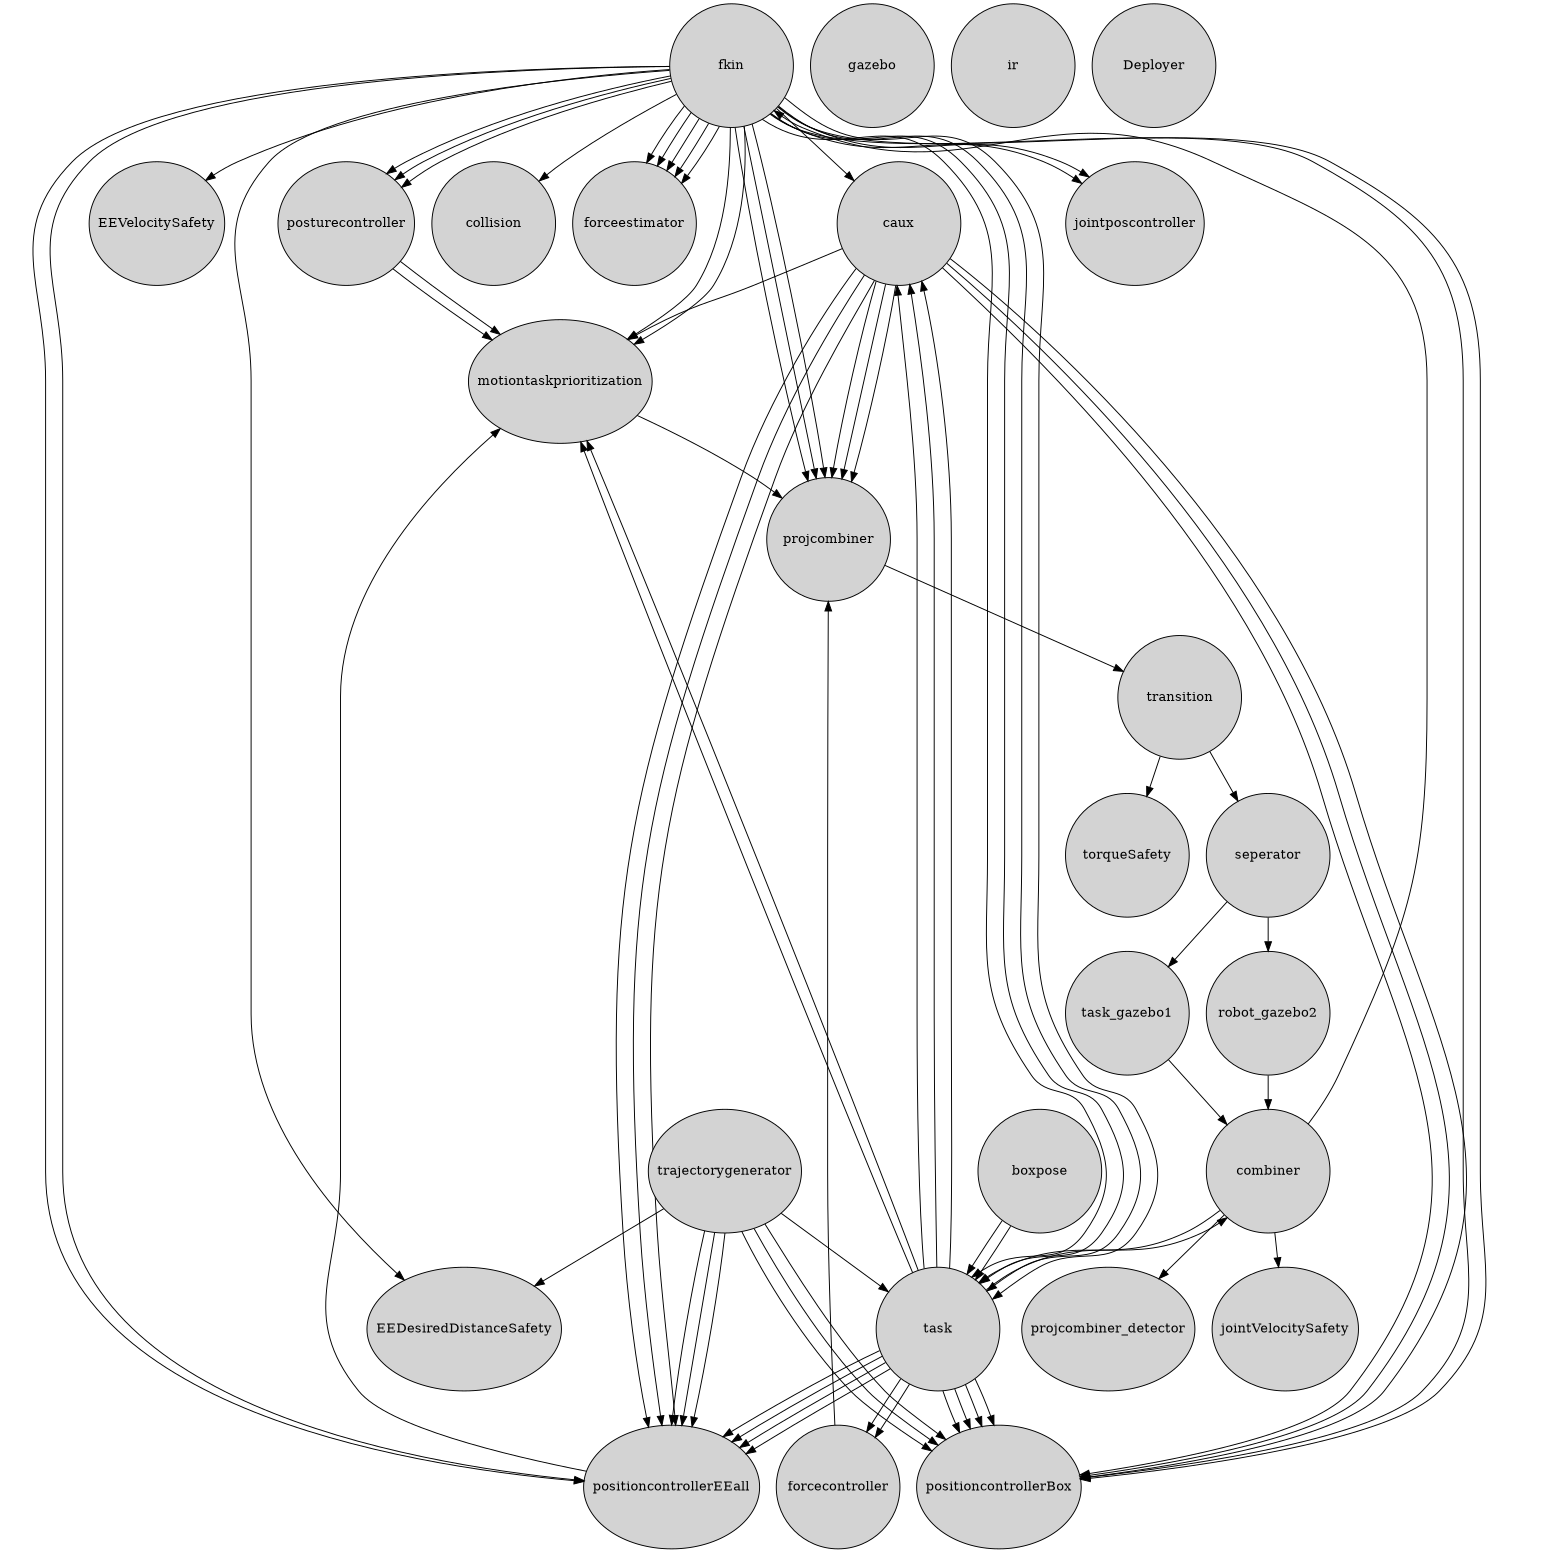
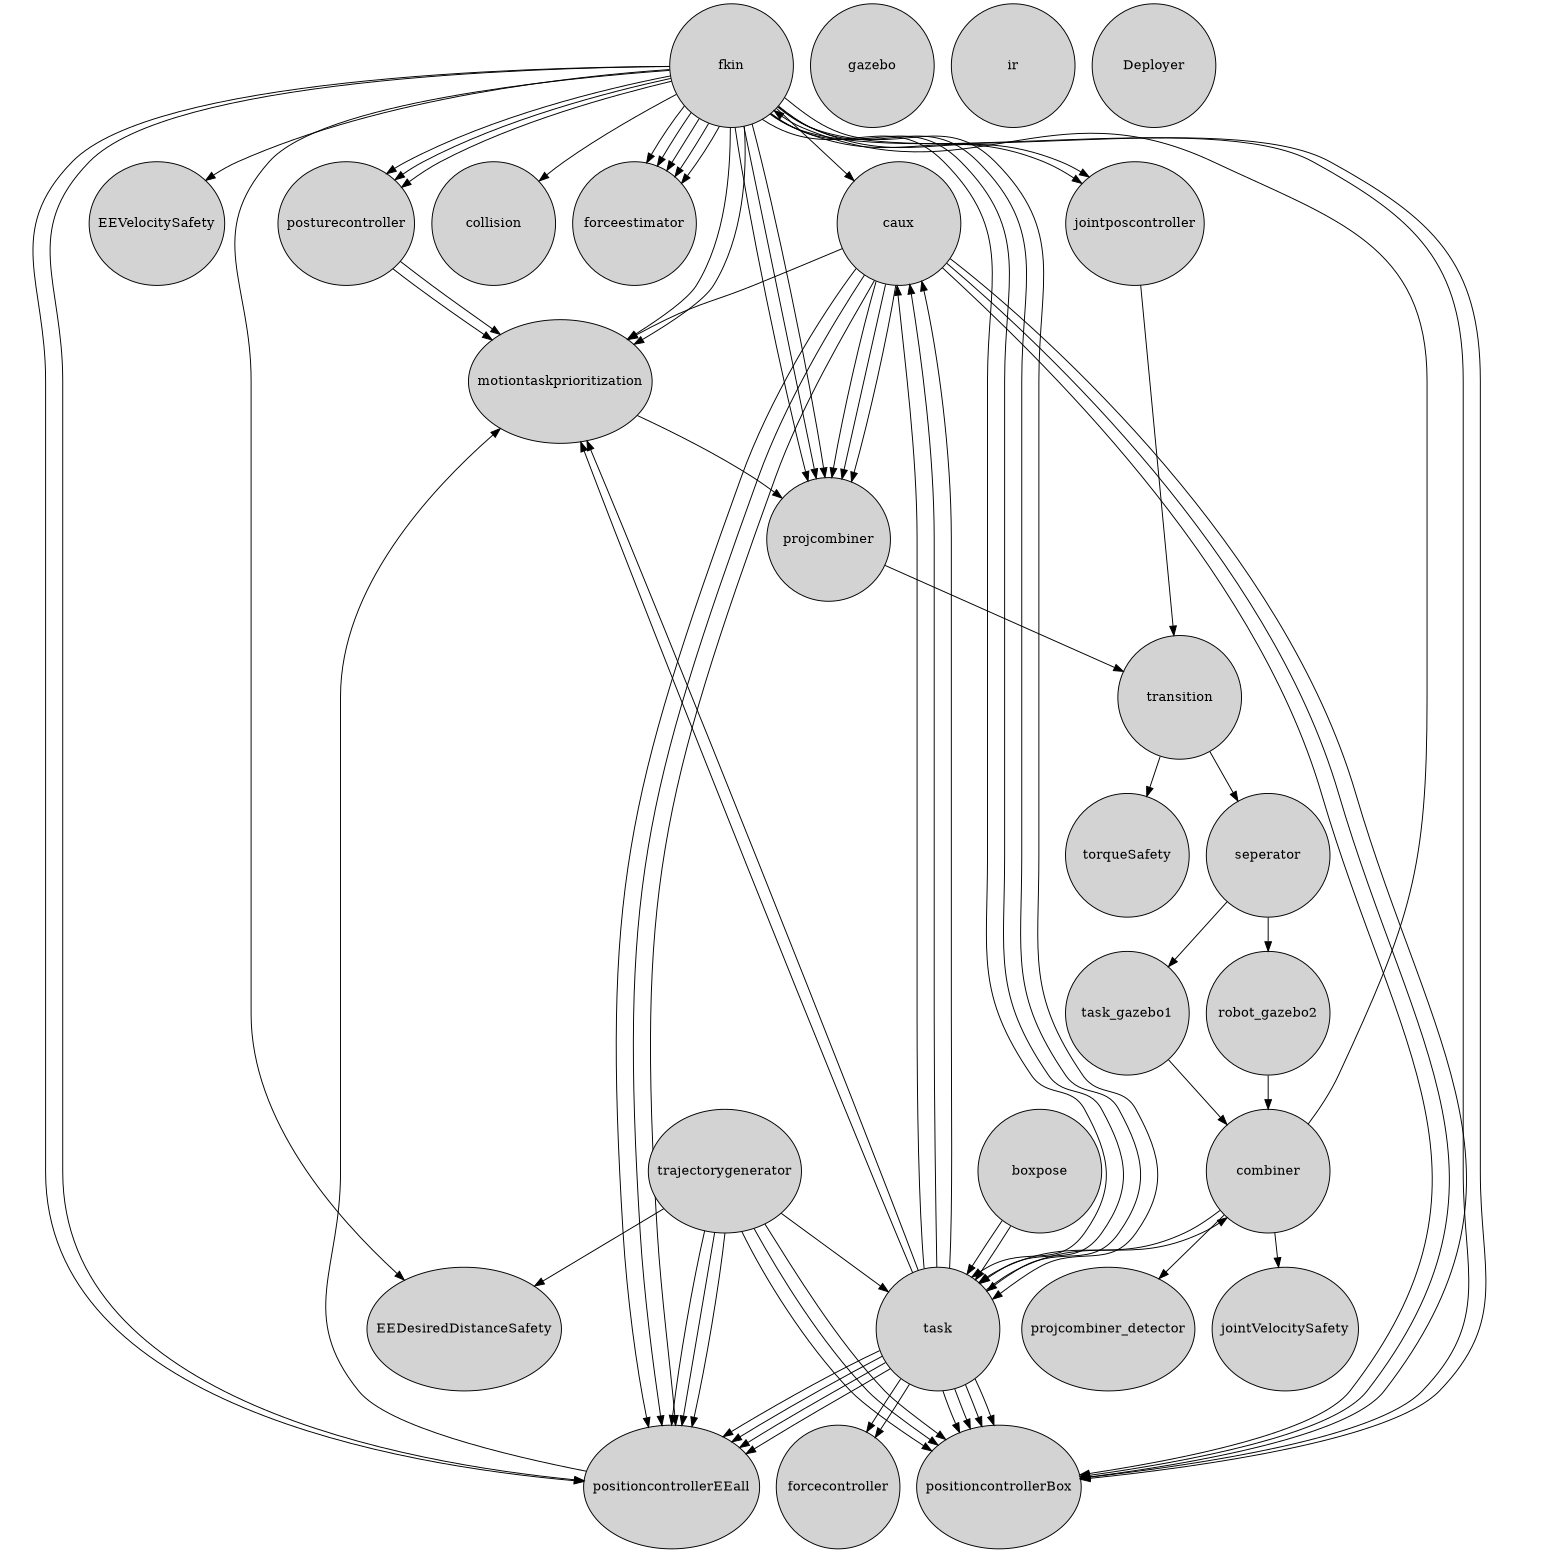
none -> (1155, 439)
(828, 1018) -> none
